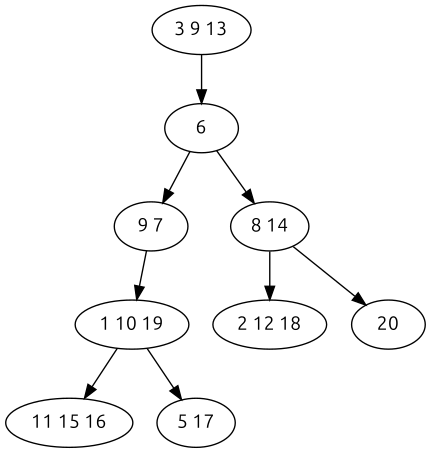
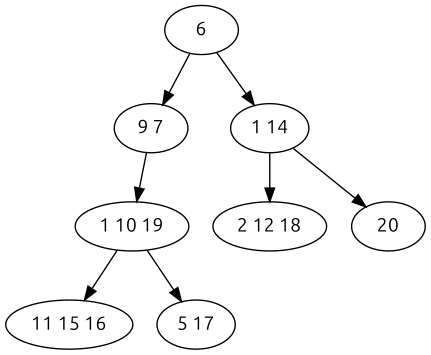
(202, 30) -> none
(270, 226) -> (270, 128)
